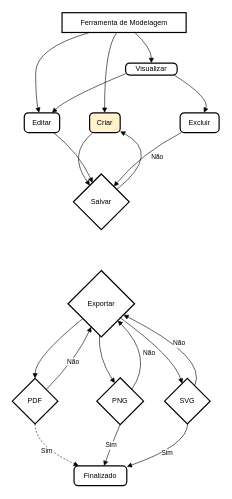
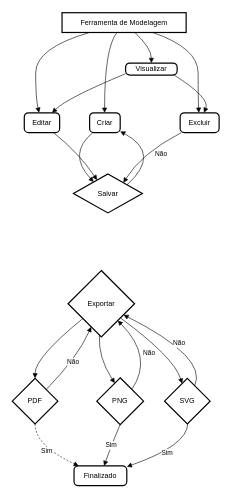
none -> (180, 45)
(105, 122) -> (105, 122)
(101, 202) -> (108, 193)
